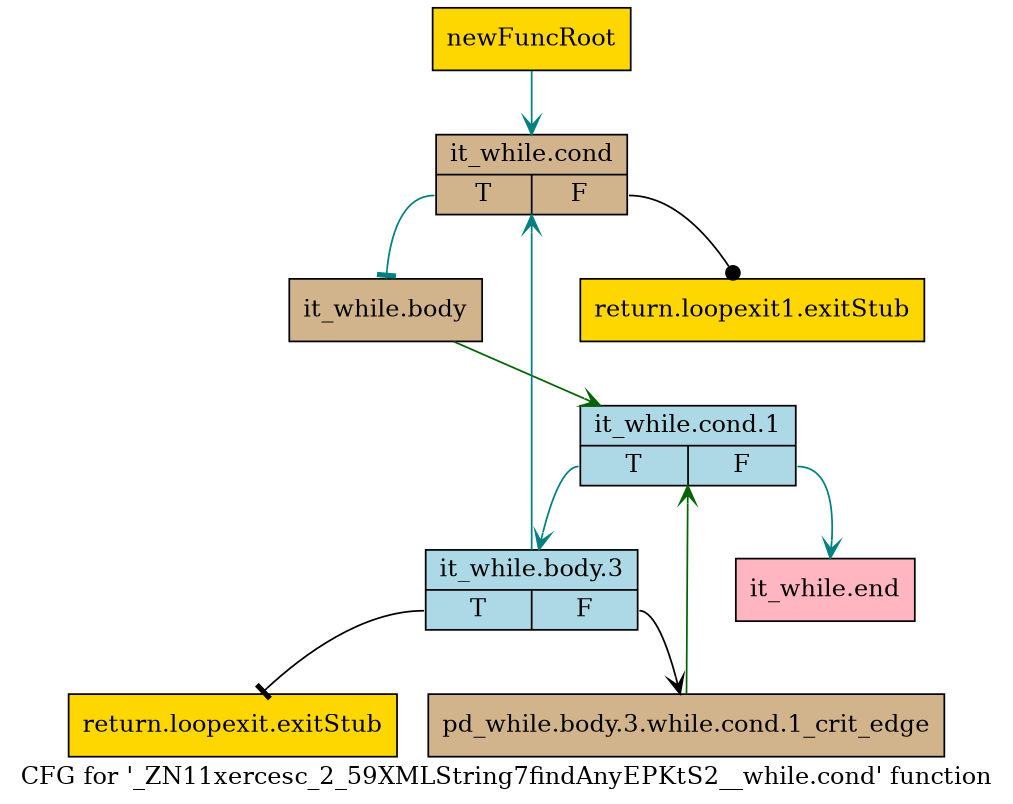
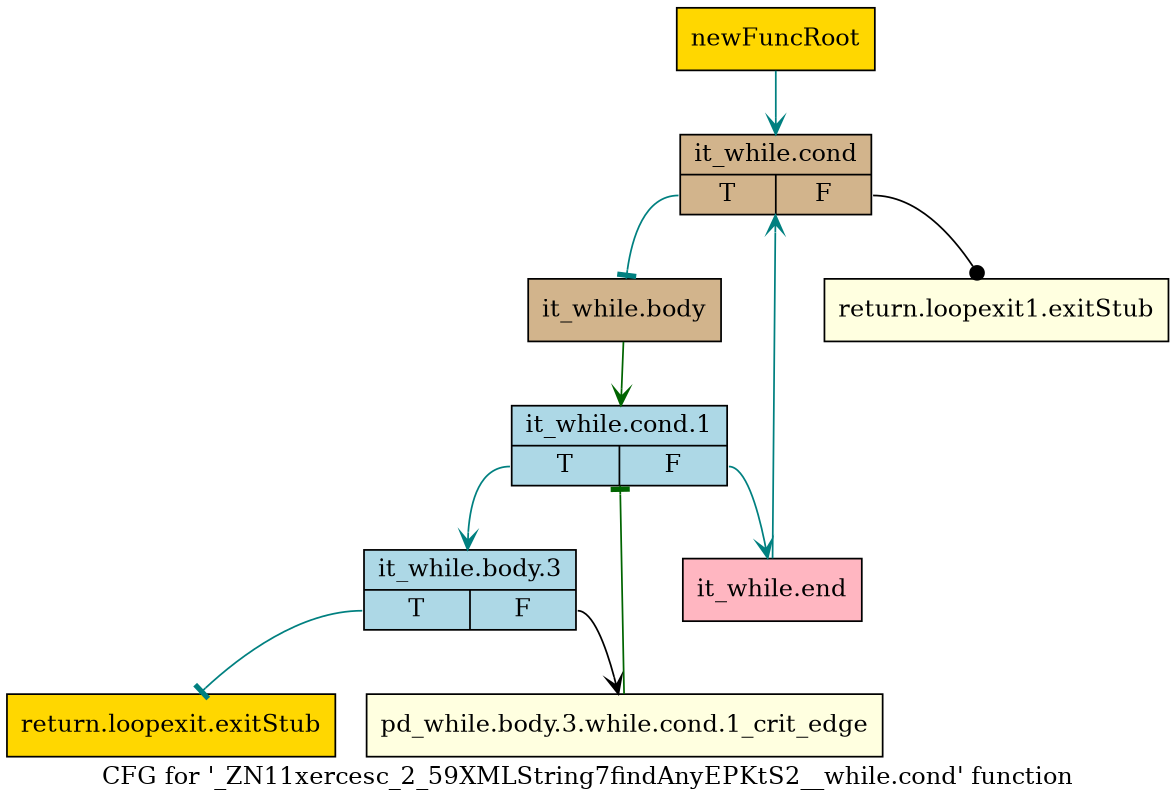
(752, 310) -> (996, 310)
(532, 391) -> (774, 396)
(687, 599) -> (622, 594)
(339, 635) -> (277, 635)
(686, 725) -> (625, 725)
